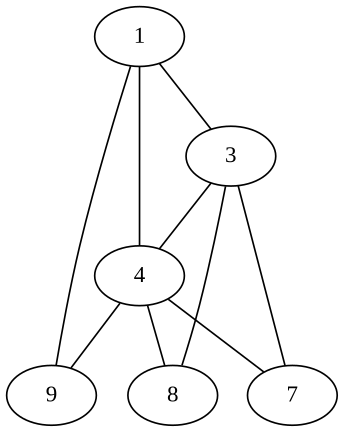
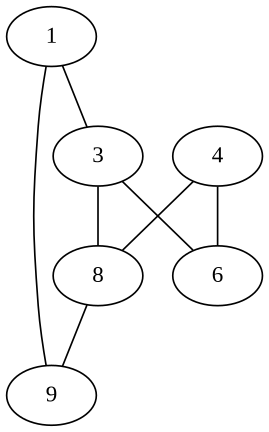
(140, 156) -> none
(185, 216) -> none
(95, 336) -> (75, 336)
(292, 395) -> (218, 276)
